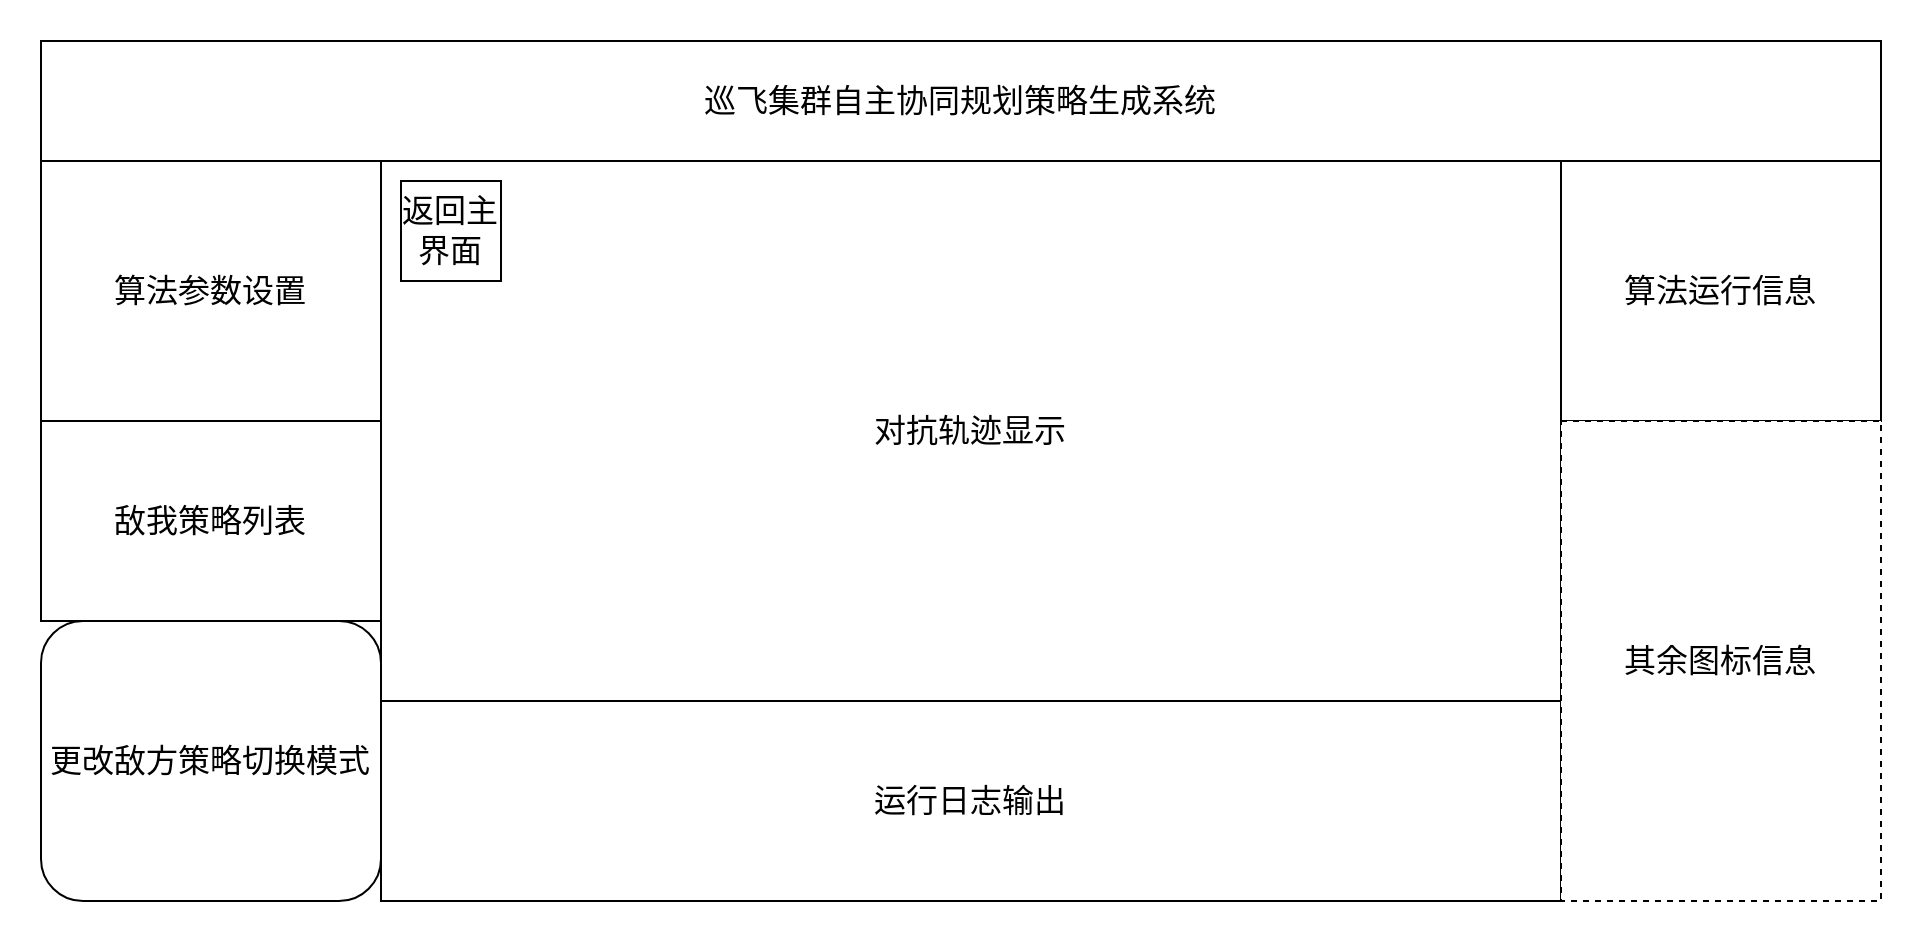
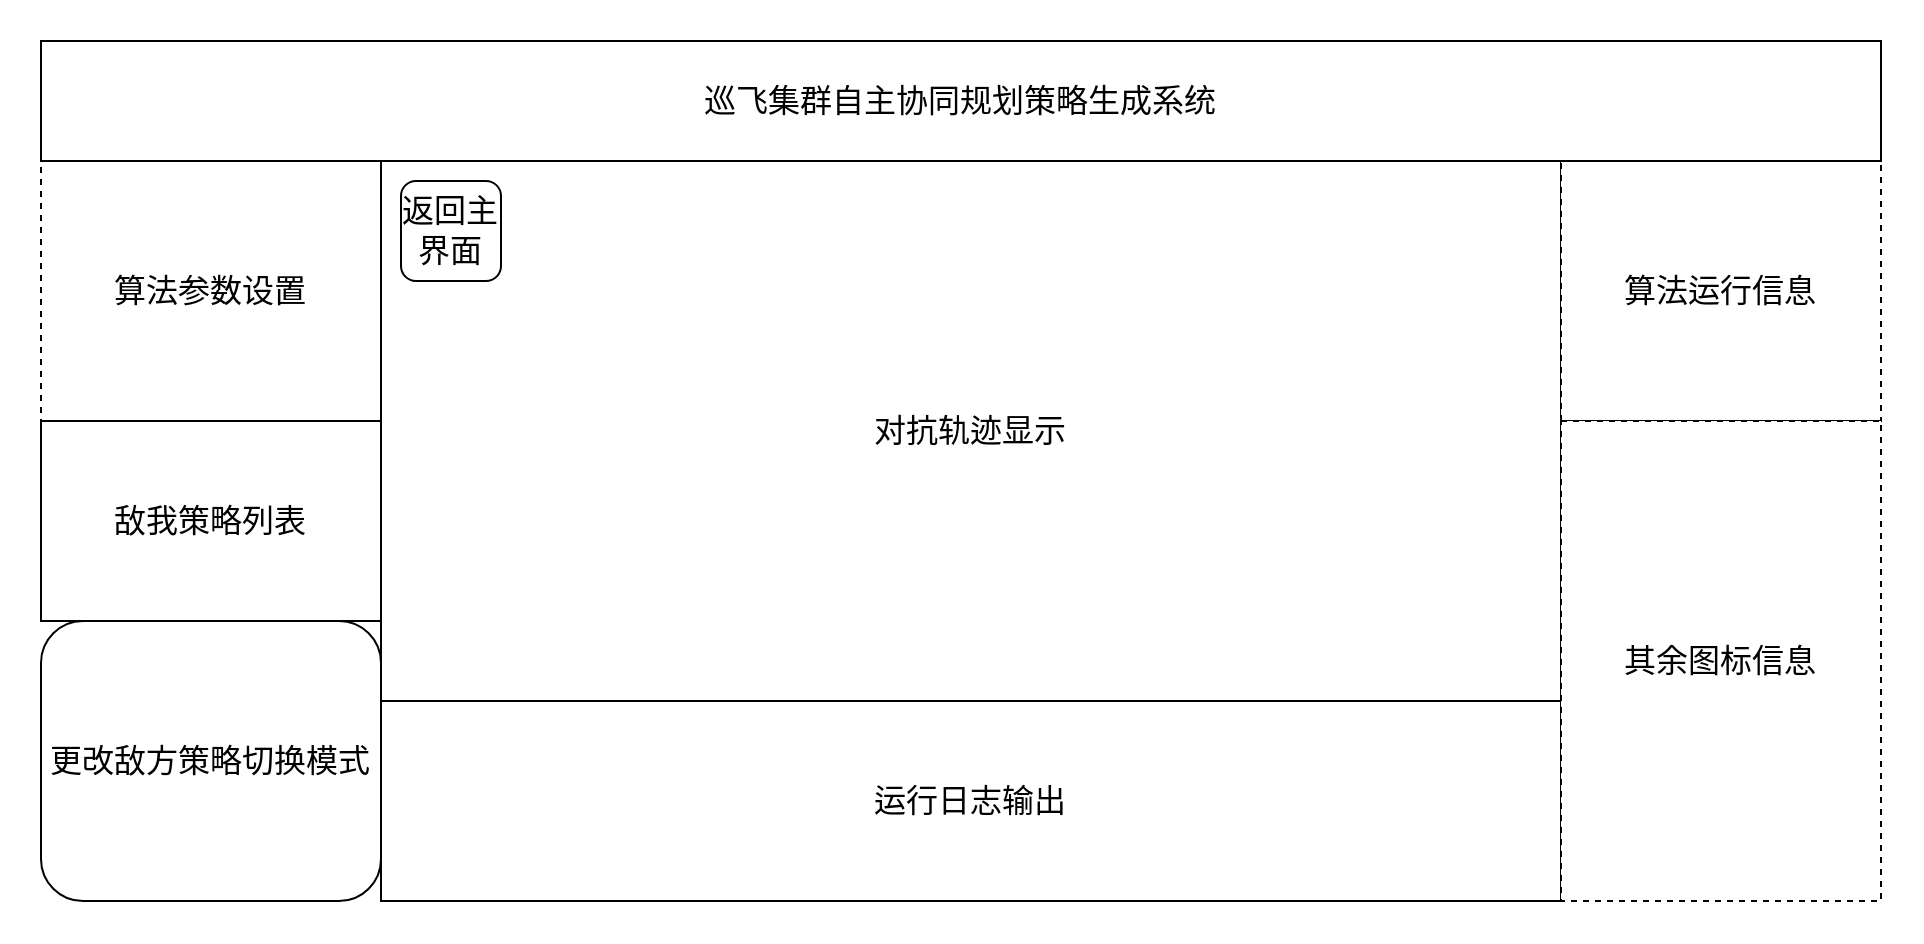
(451, 231) -> (451, 231)
(211, 291) -> (211, 291)
(1721, 291) -> (1721, 291)
